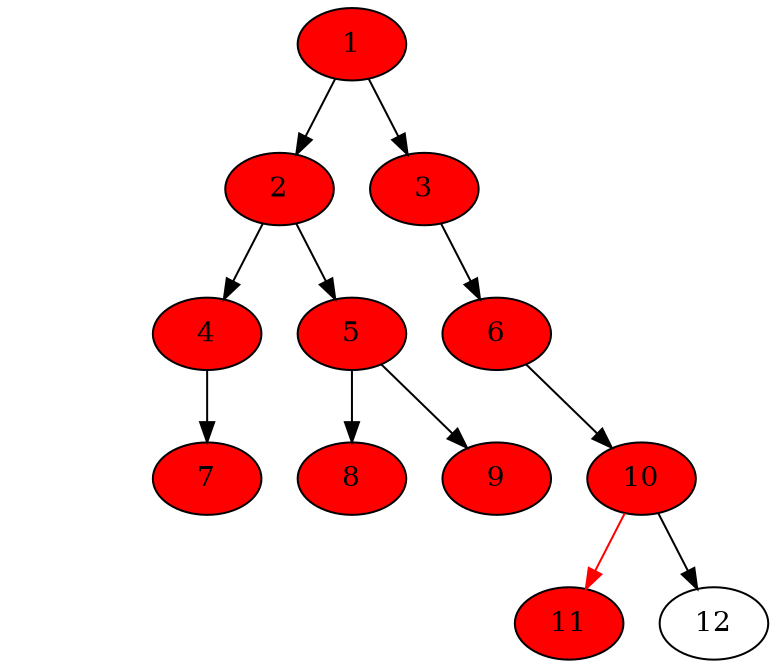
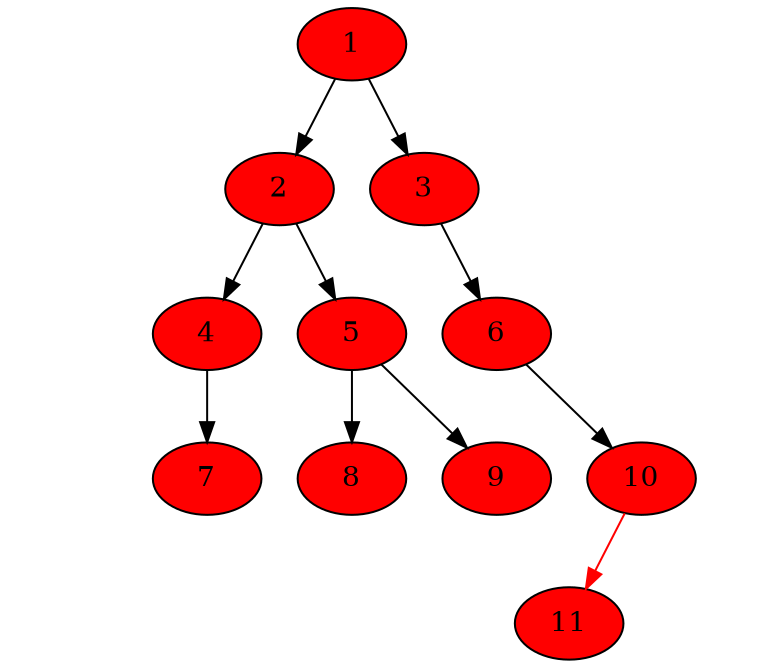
(714, 623) -> none
